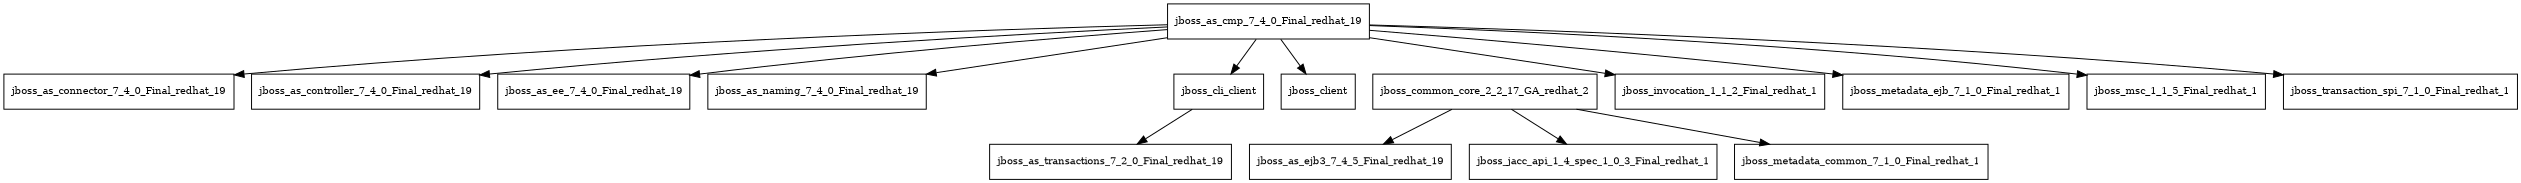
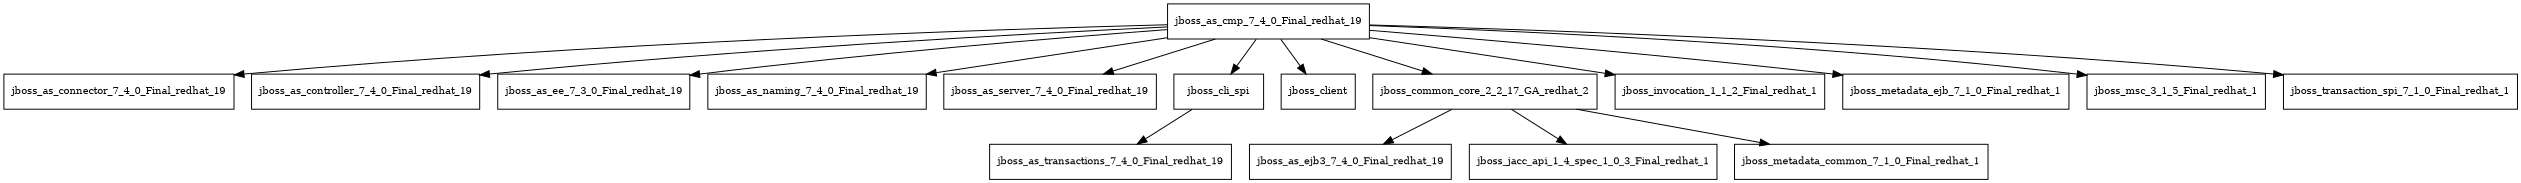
none -> (1372, 55)
(594, 92) -> (594, 92)
none -> (1050, 92)
(1219, 92) -> (1219, 92)
(2176, 92) -> (2176, 92)
(1111, 162) -> (1111, 162)
(1350, 162) -> (1350, 162)
